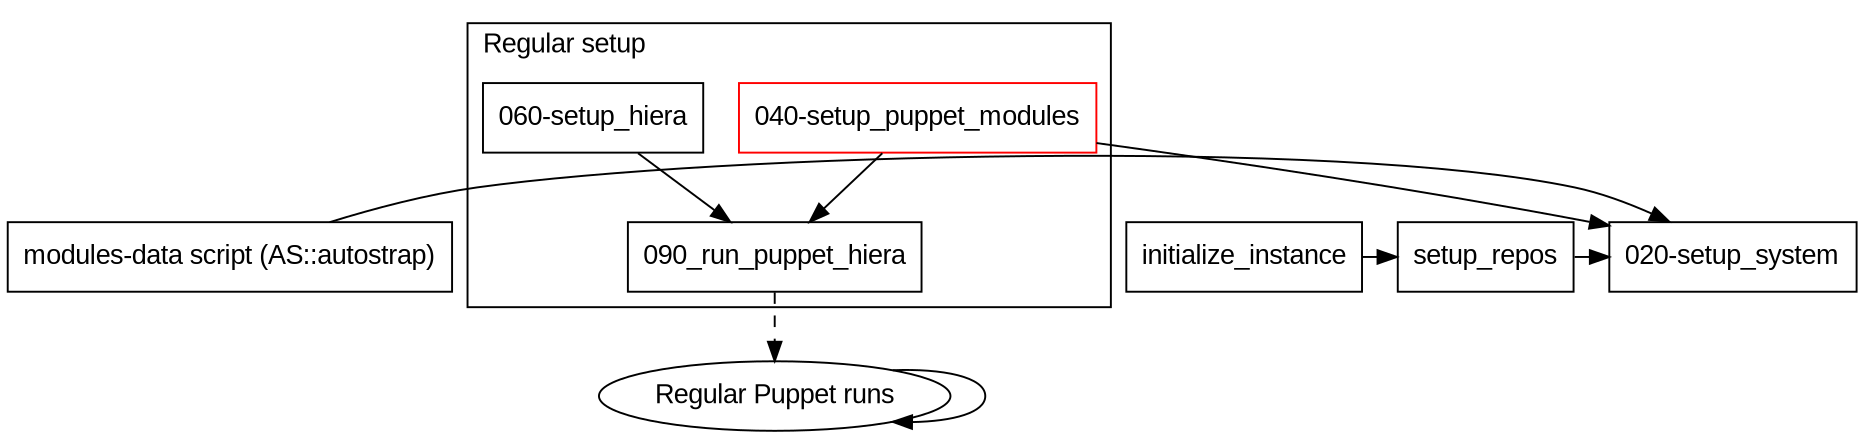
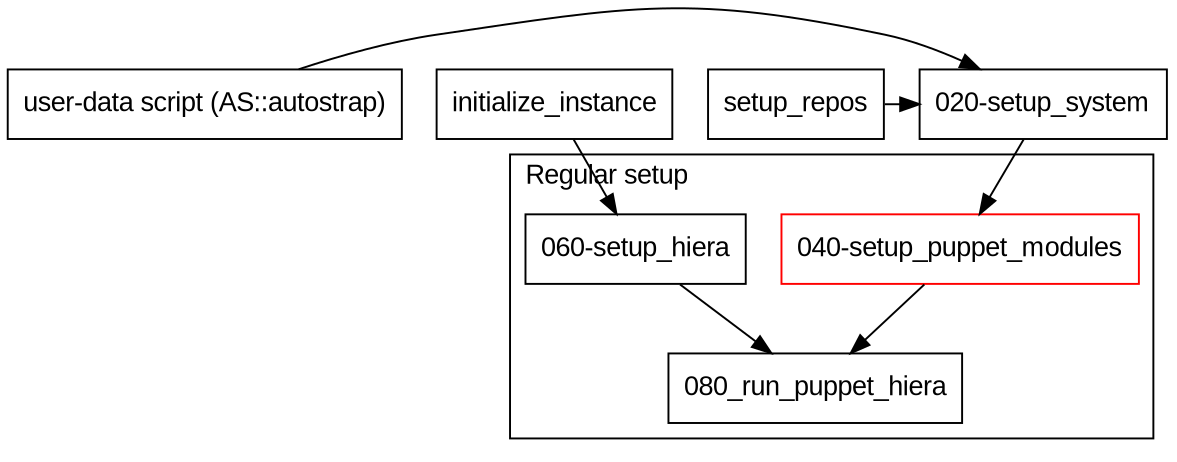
(1344, 179) -> (1007, 168)
(230, 257) -> (205, 104)
(775, 257) -> (815, 388)
(1370, 257) -> (590, 168)
(775, 396) -> none
